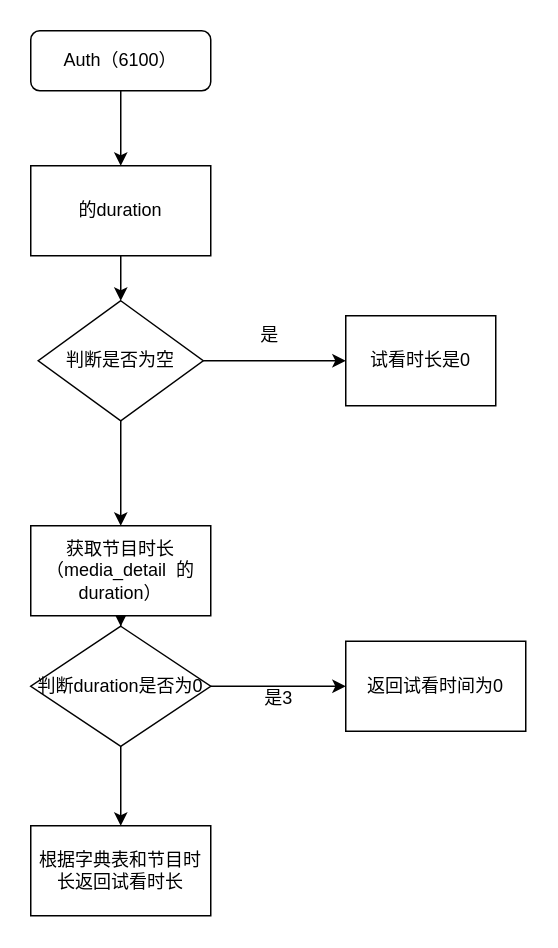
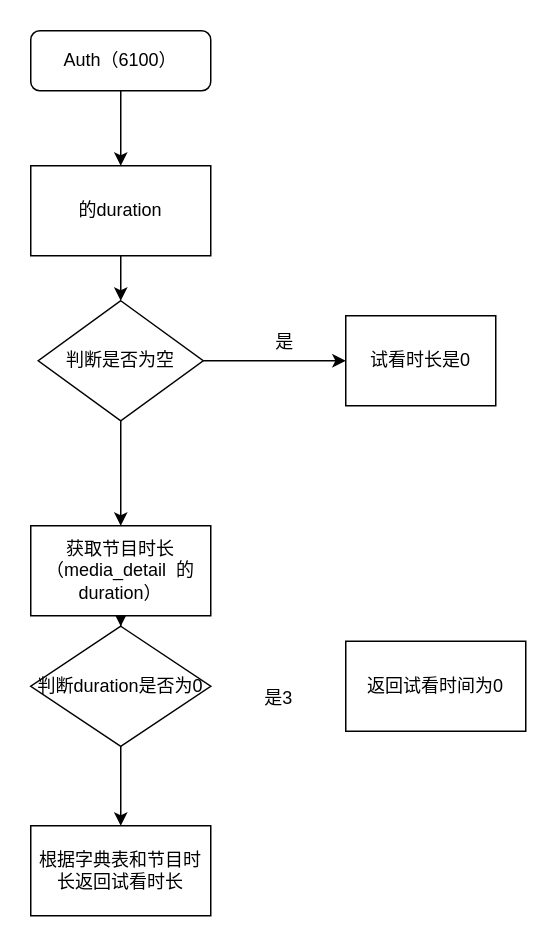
(269, 335) -> (284, 343)
(273, 686) -> none
